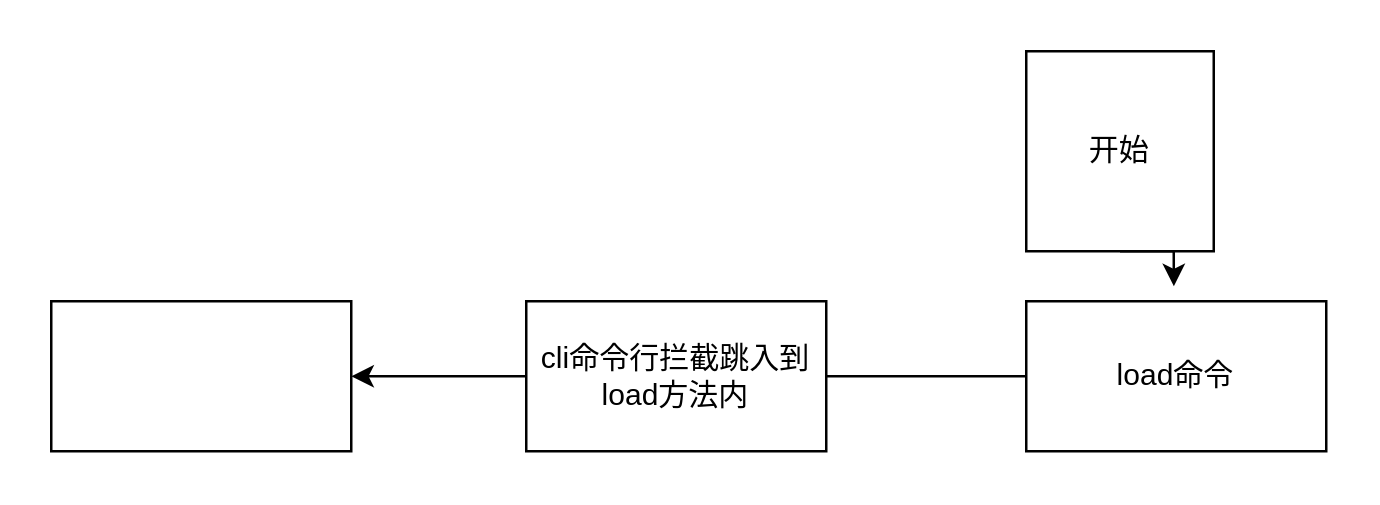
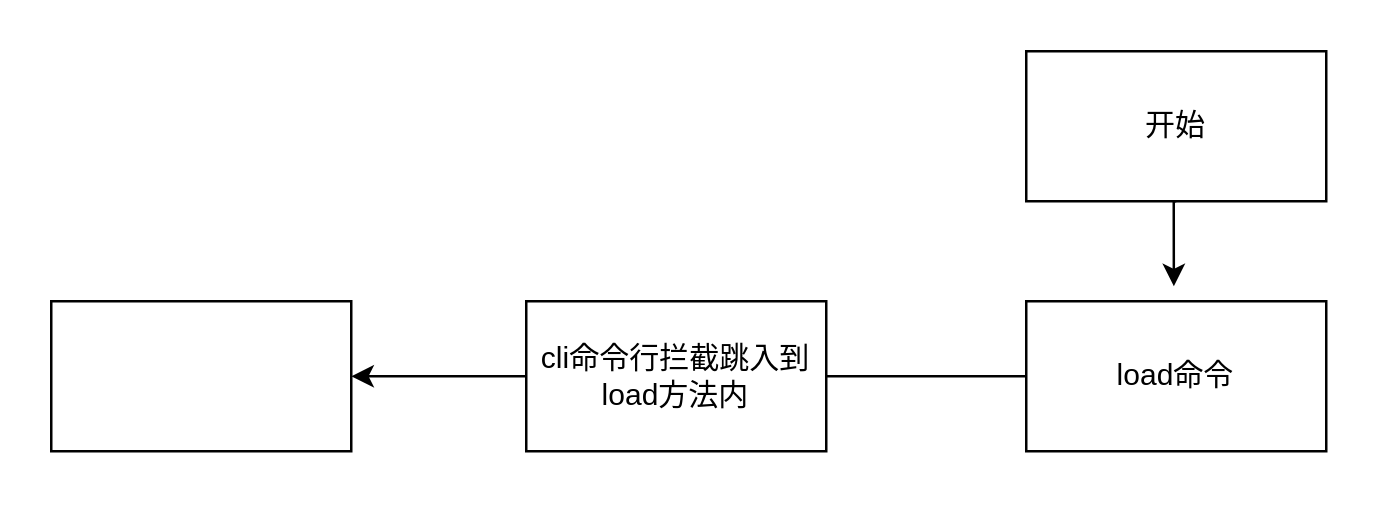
(1120, 151) -> (1176, 126)
